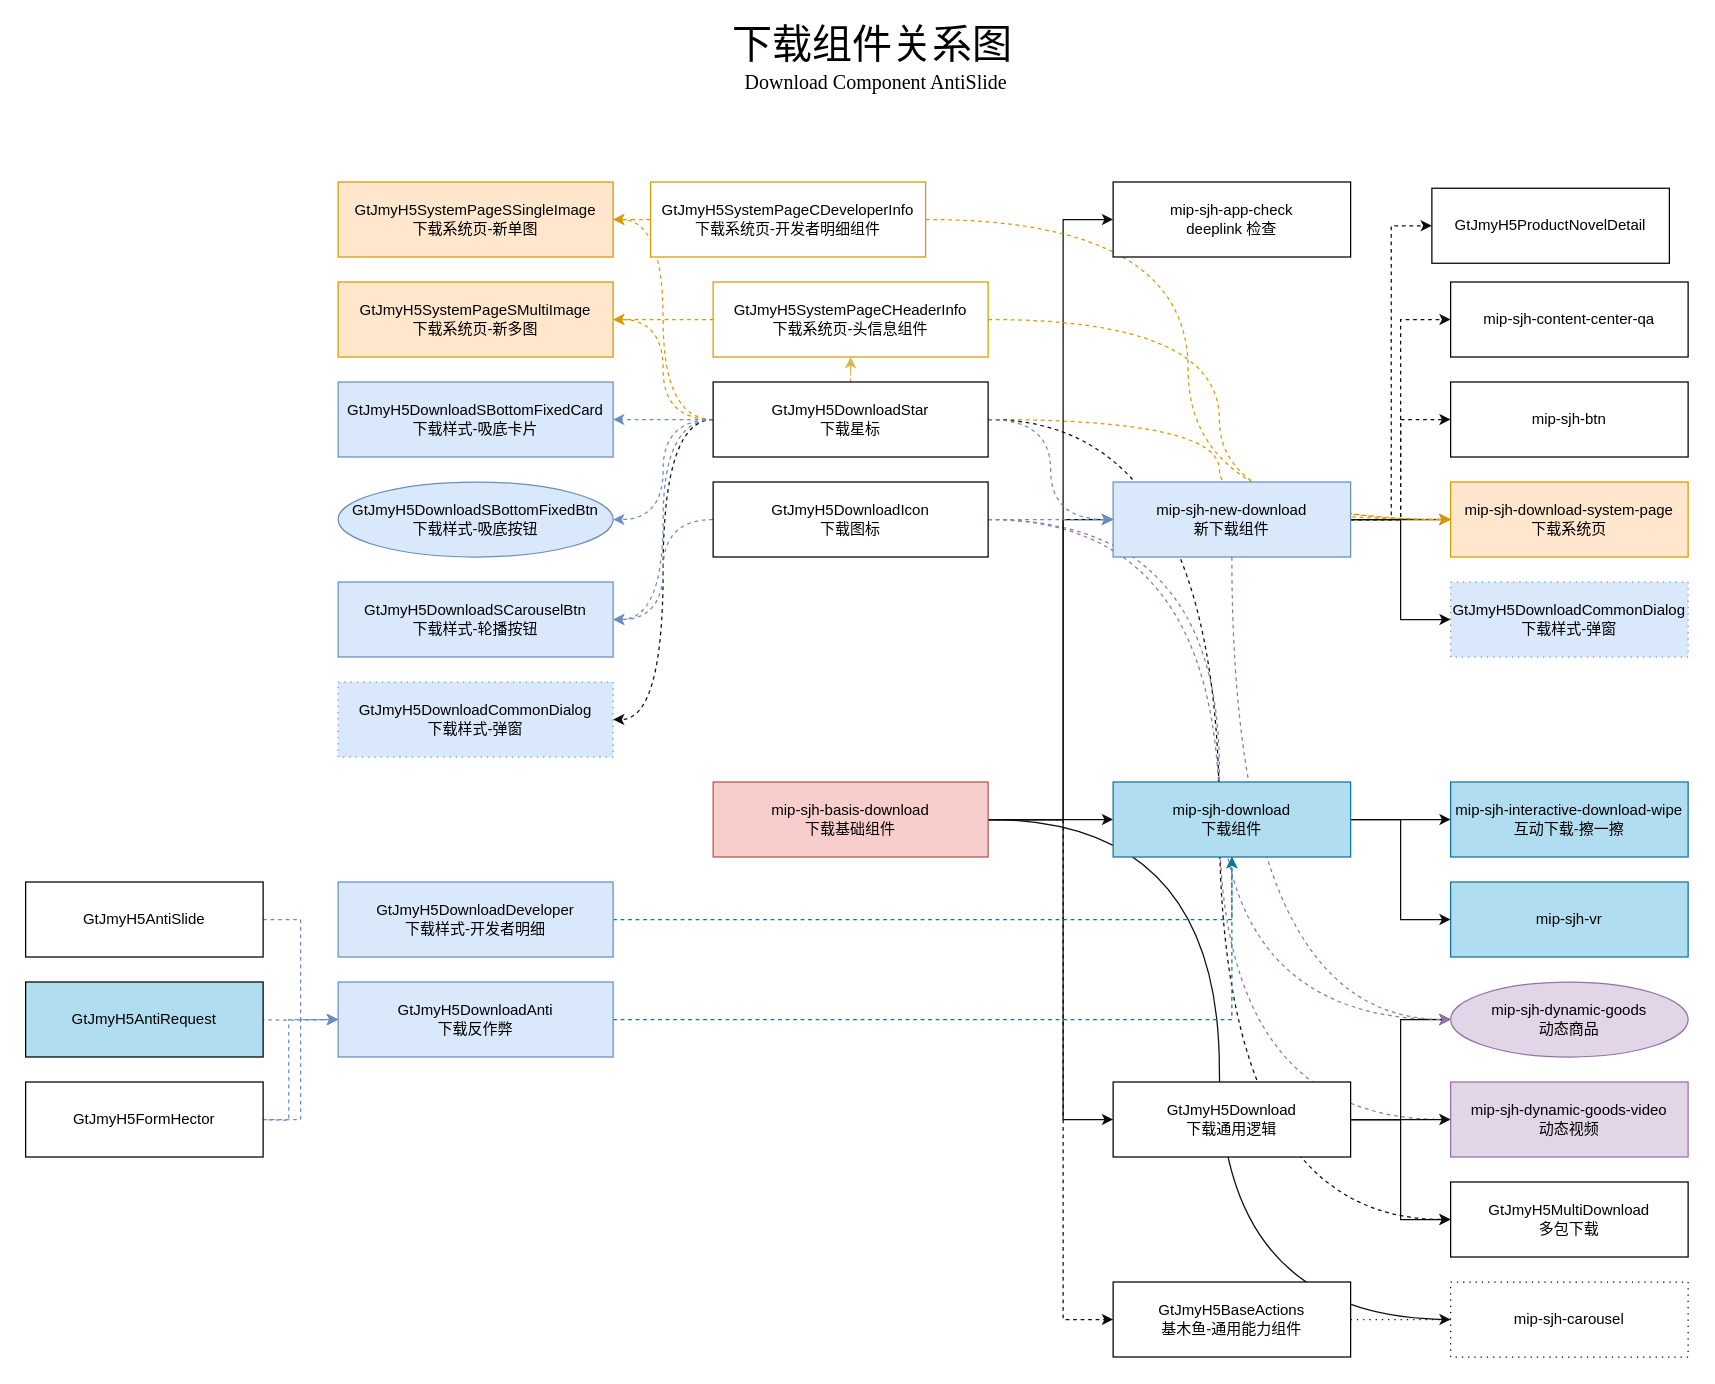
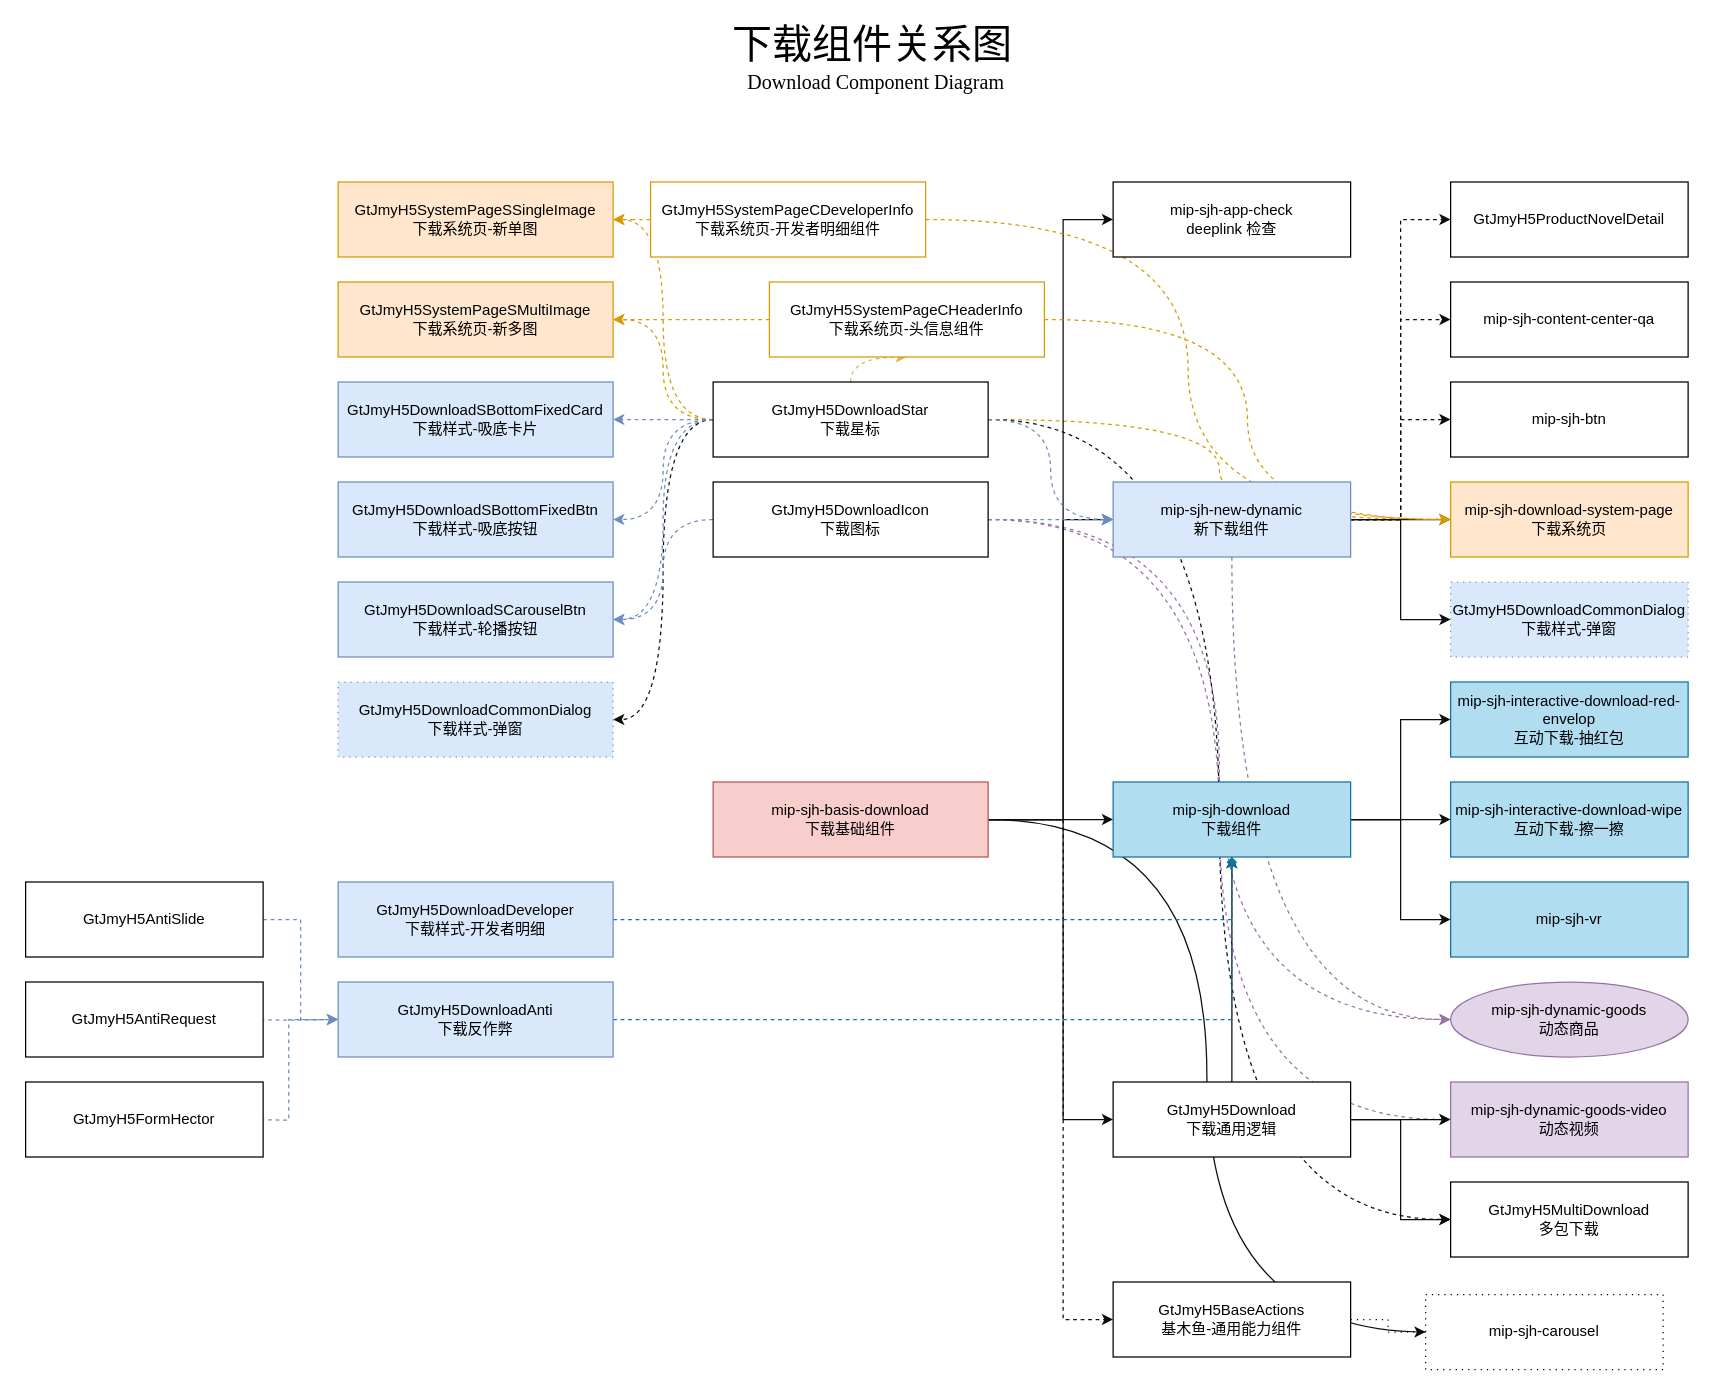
(876, 76) -> (876, 76)
(1551, 226) -> (1569, 219)
(851, 319) -> (907, 319)
(476, 519) -> (476, 519)
(1232, 519) -> (1232, 519)
none -> (1569, 719)
none -> (1401, 747)
(144, 1019) -> (144, 1019)
(1214, 1019) -> (1214, 1019)
(1401, 1061) -> (1232, 1051)
(301, 1076) -> none
(1569, 1319) -> (1544, 1332)
